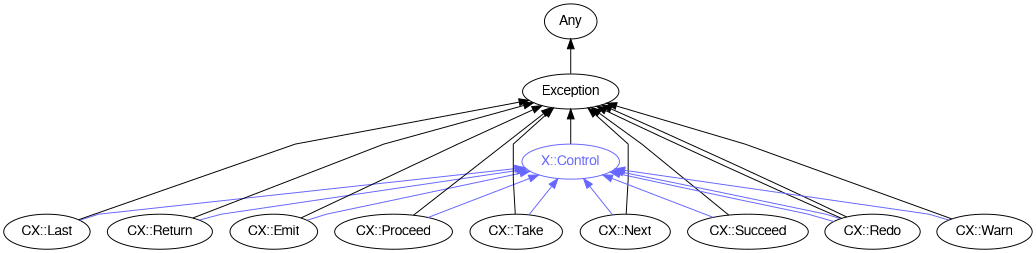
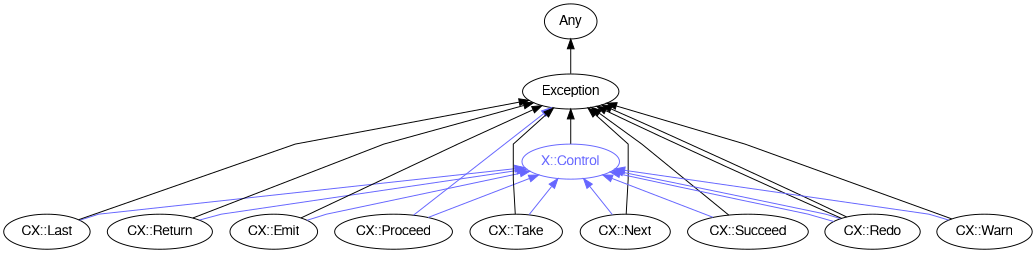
(478, 165) -> (478, 165)
